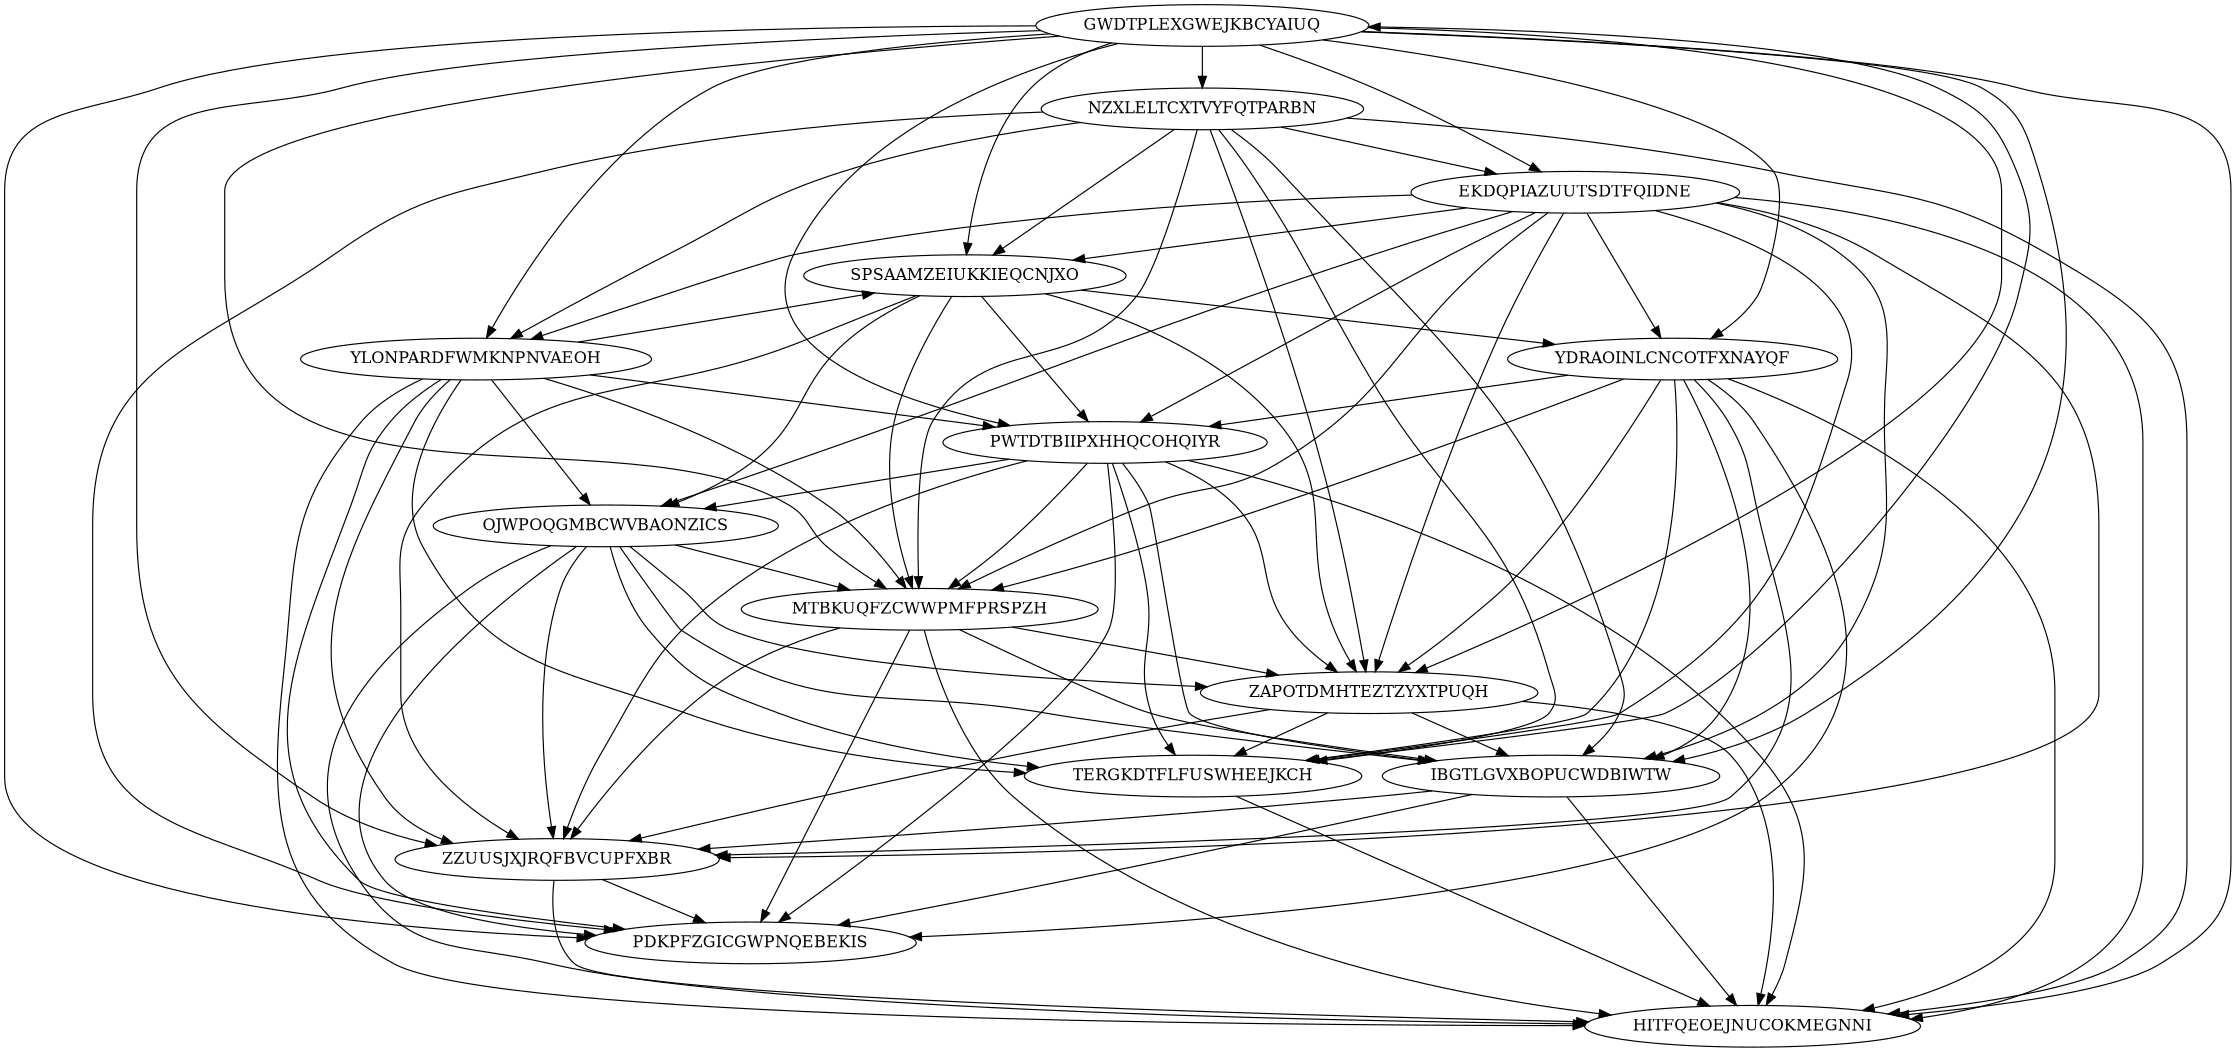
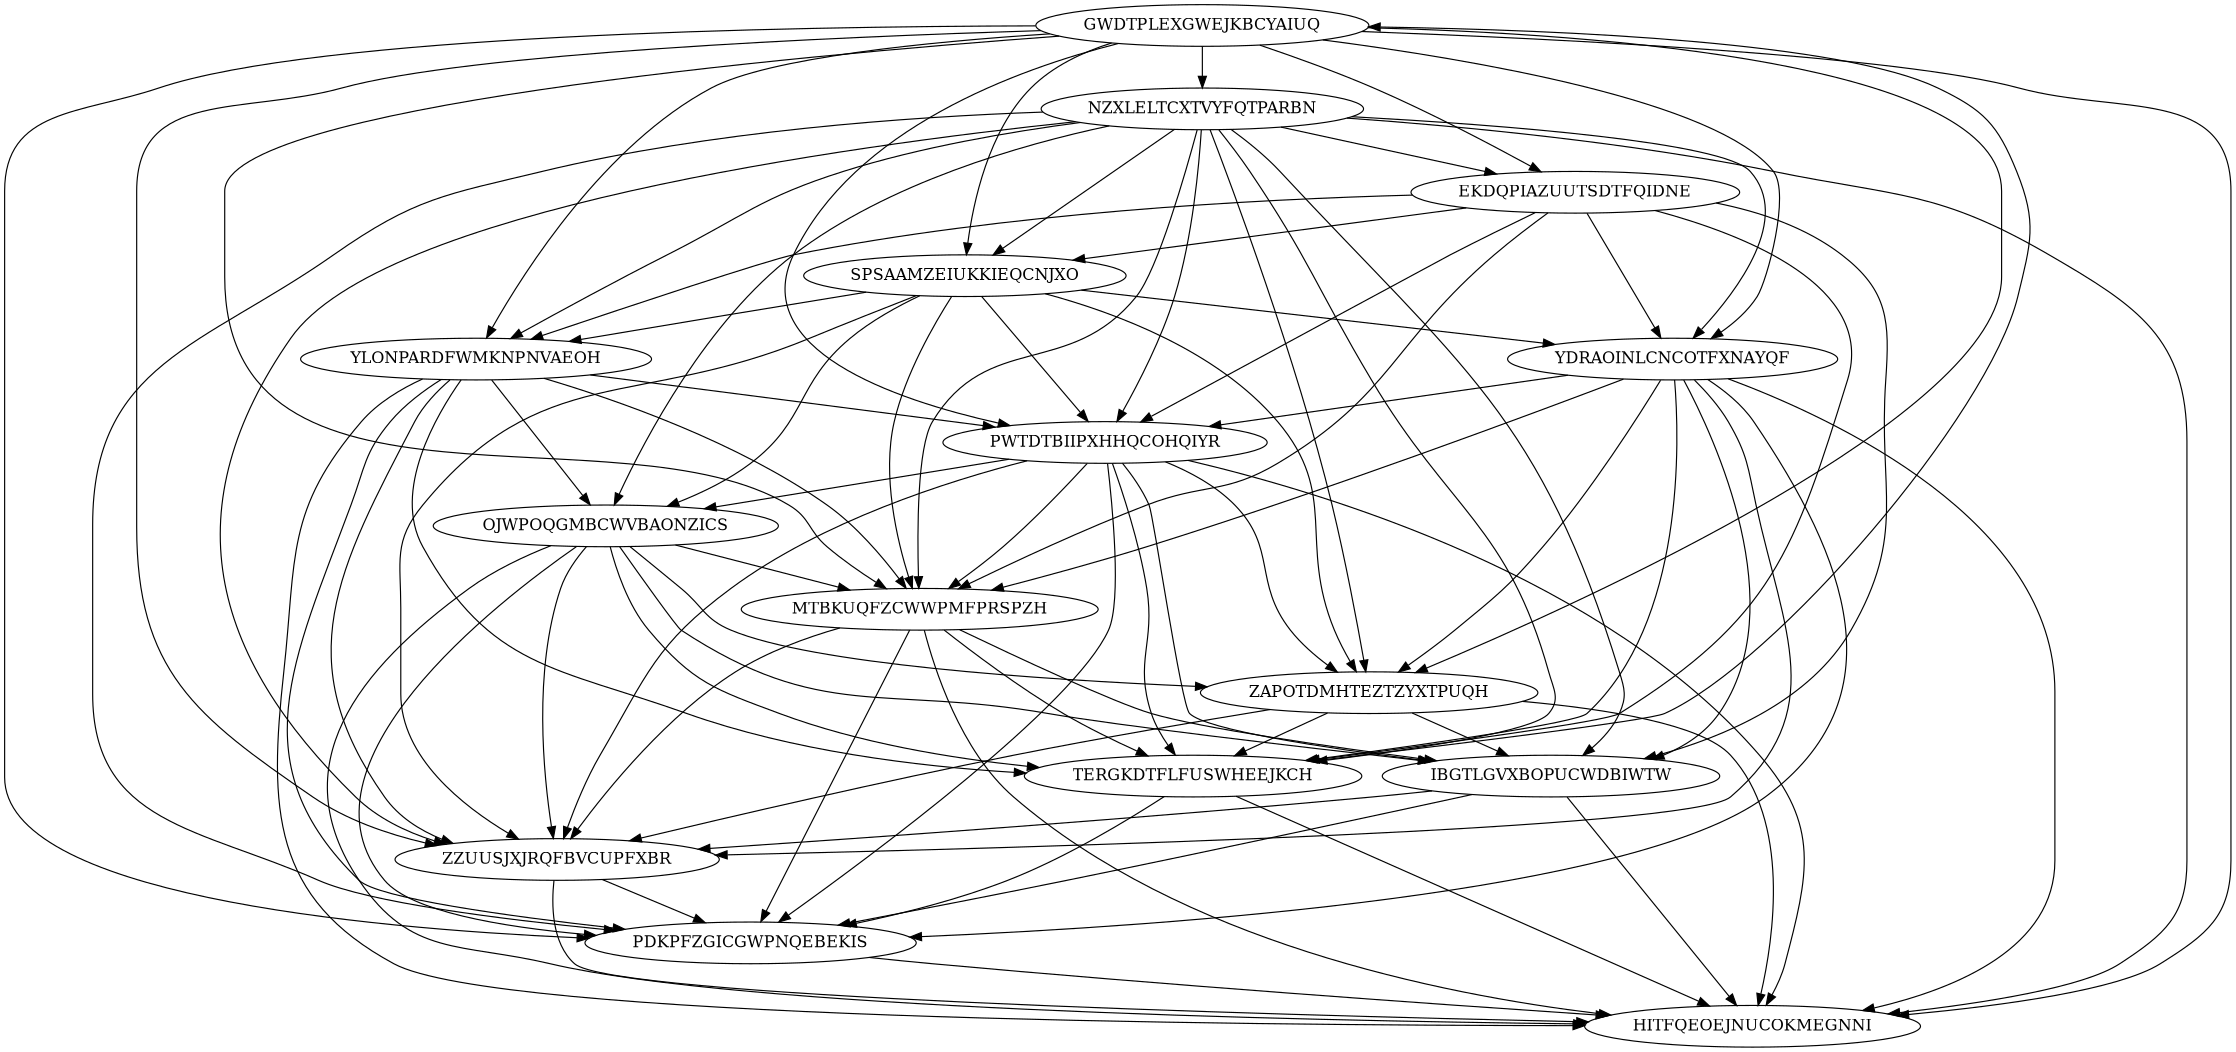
none -> (1643, 142)
(2044, 196) -> none
none -> (1180, 276)
(720, 319) -> (716, 317)
(1091, 353) -> (812, 242)
(1459, 431) -> none
(2143, 538) -> (1232, 989)
(1133, 649) -> (1037, 697)
(1783, 803) -> (379, 274)
none -> (1017, 876)
